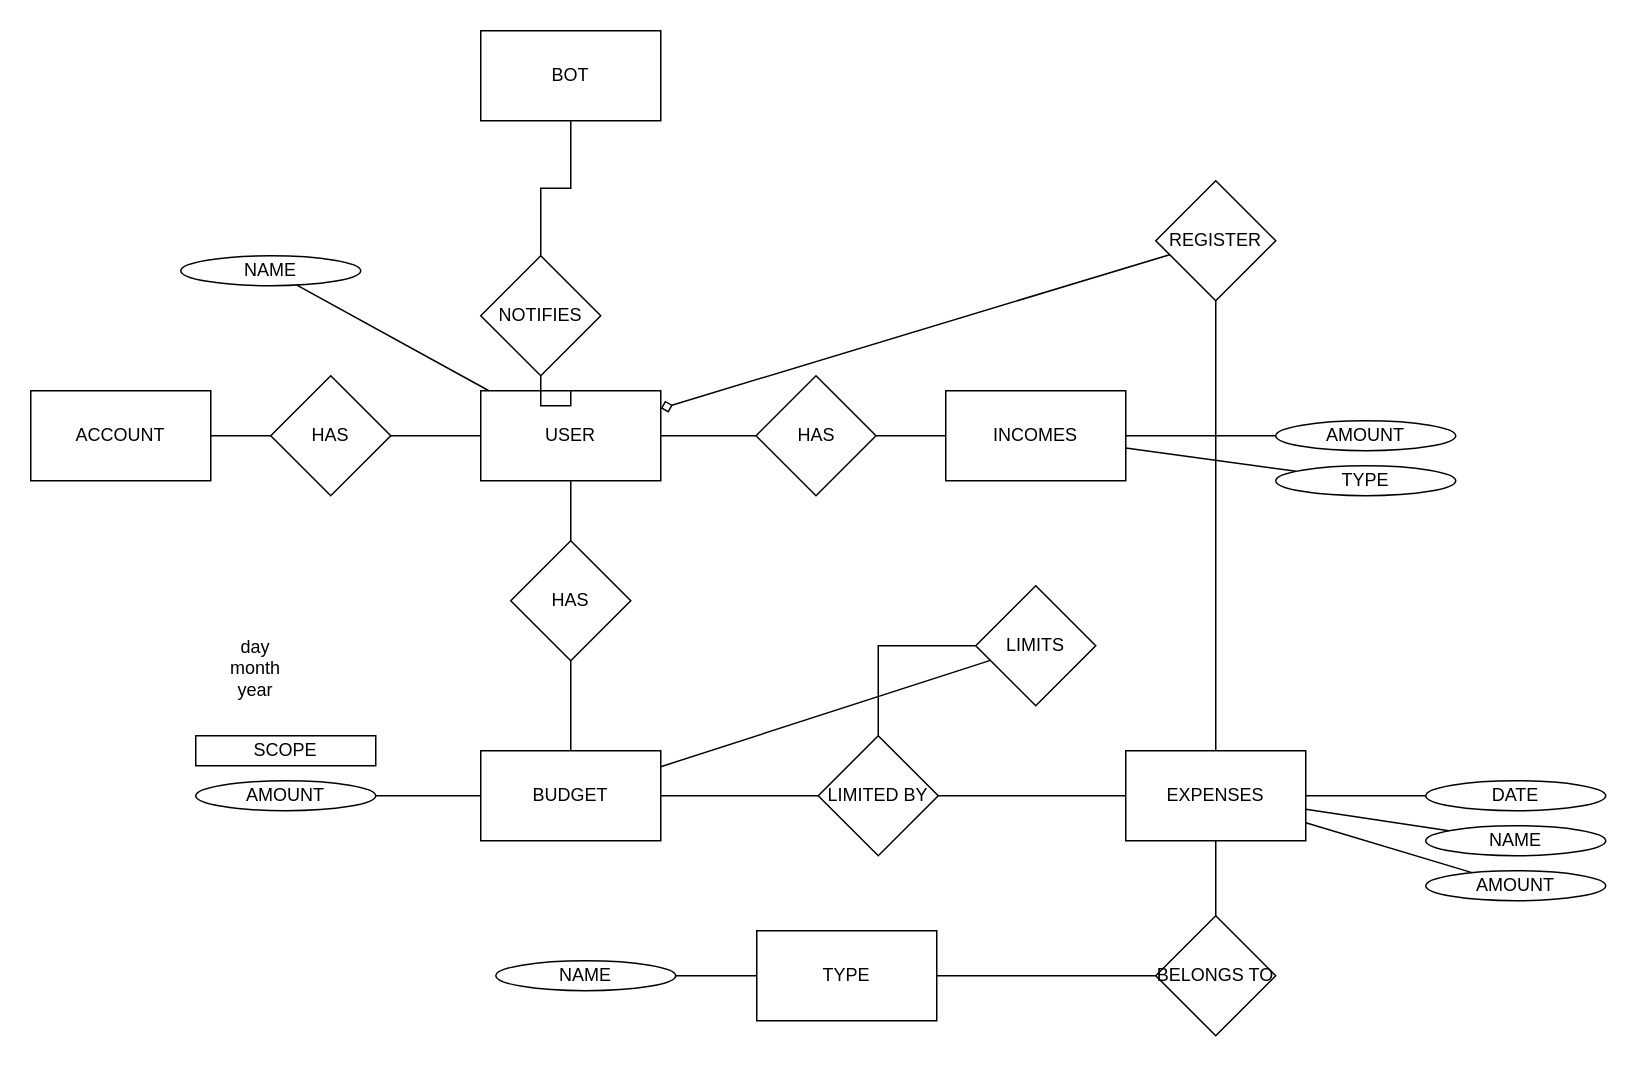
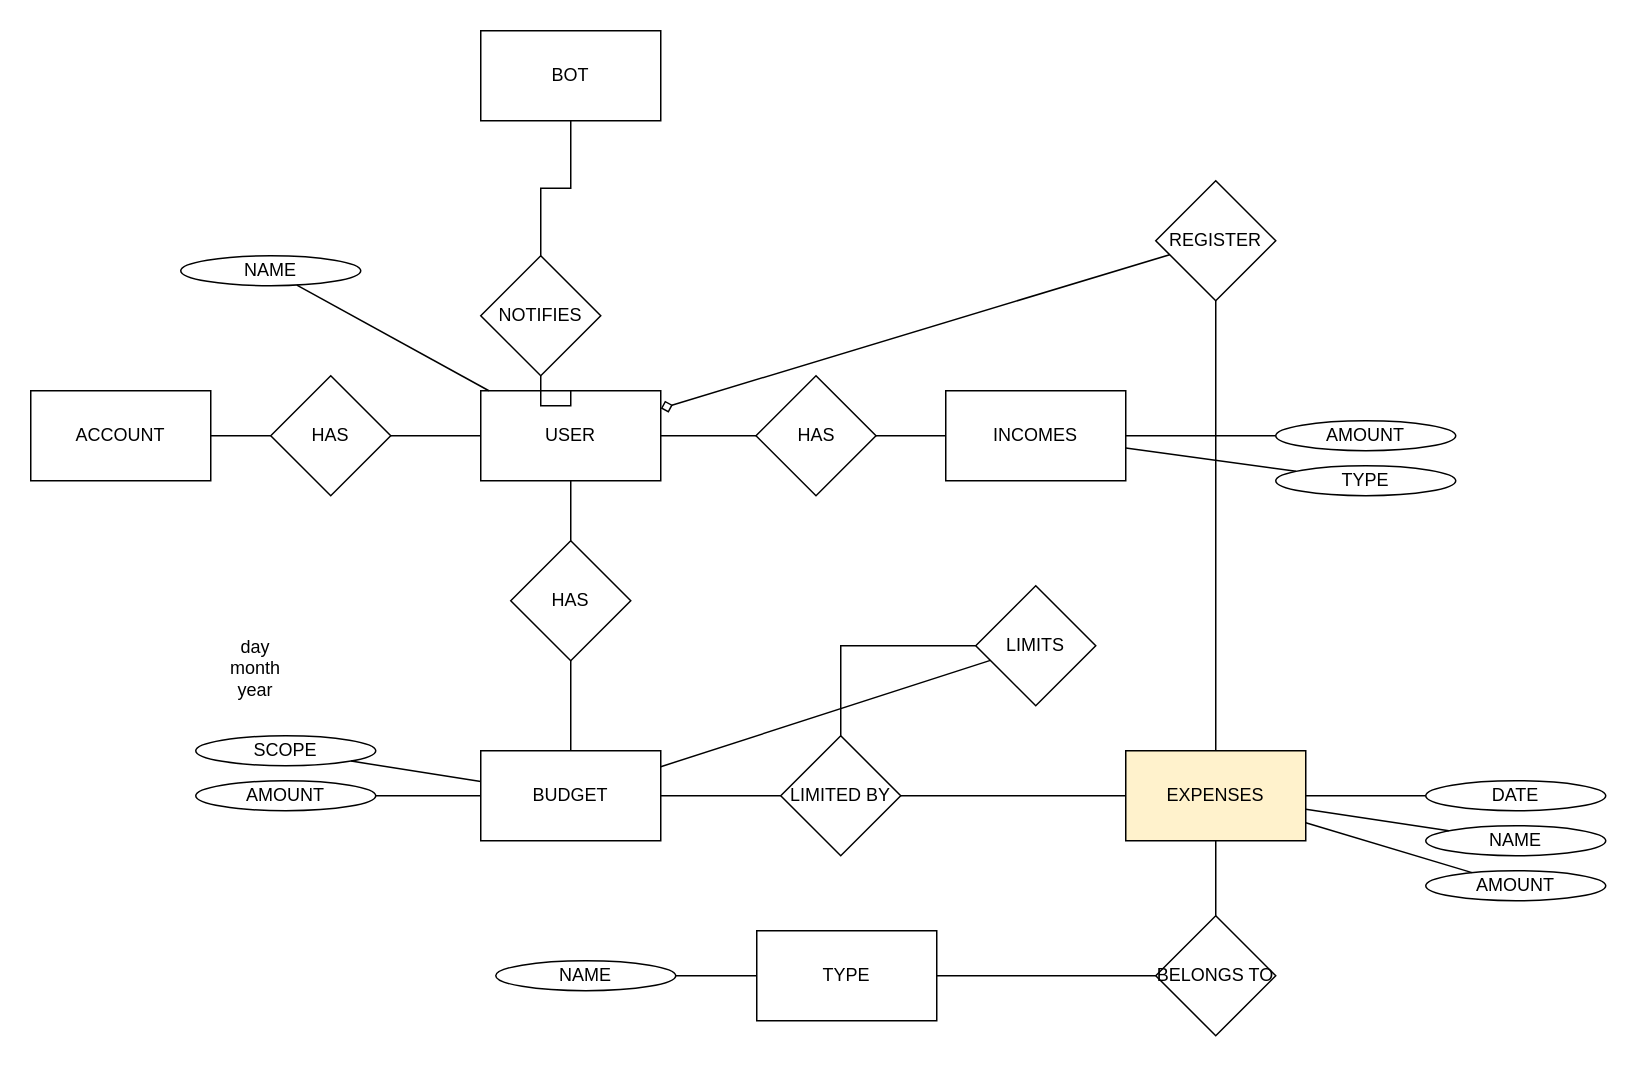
(286, 751) -> (286, 751)
none -> (416, 771)
(878, 796) -> (841, 796)
(1216, 796) -> (1216, 796)
